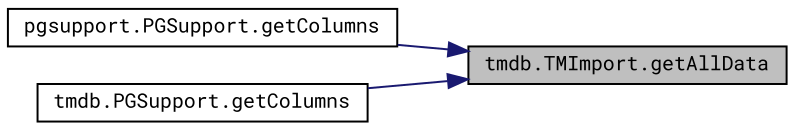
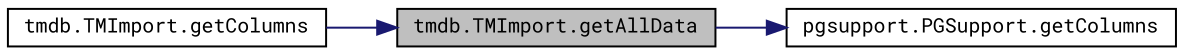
(423, 47) -> (741, 28)
(203, 103) -> (167, 28)
